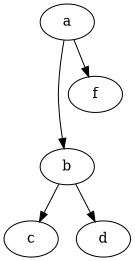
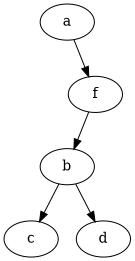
(58, 89) -> (83, 126)
